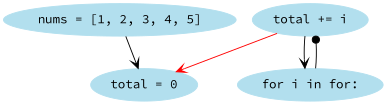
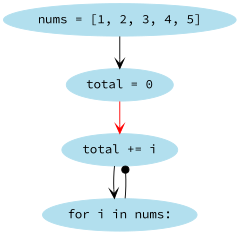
(231, 51) -> (120, 113)
(310, 85) -> (120, 215)
